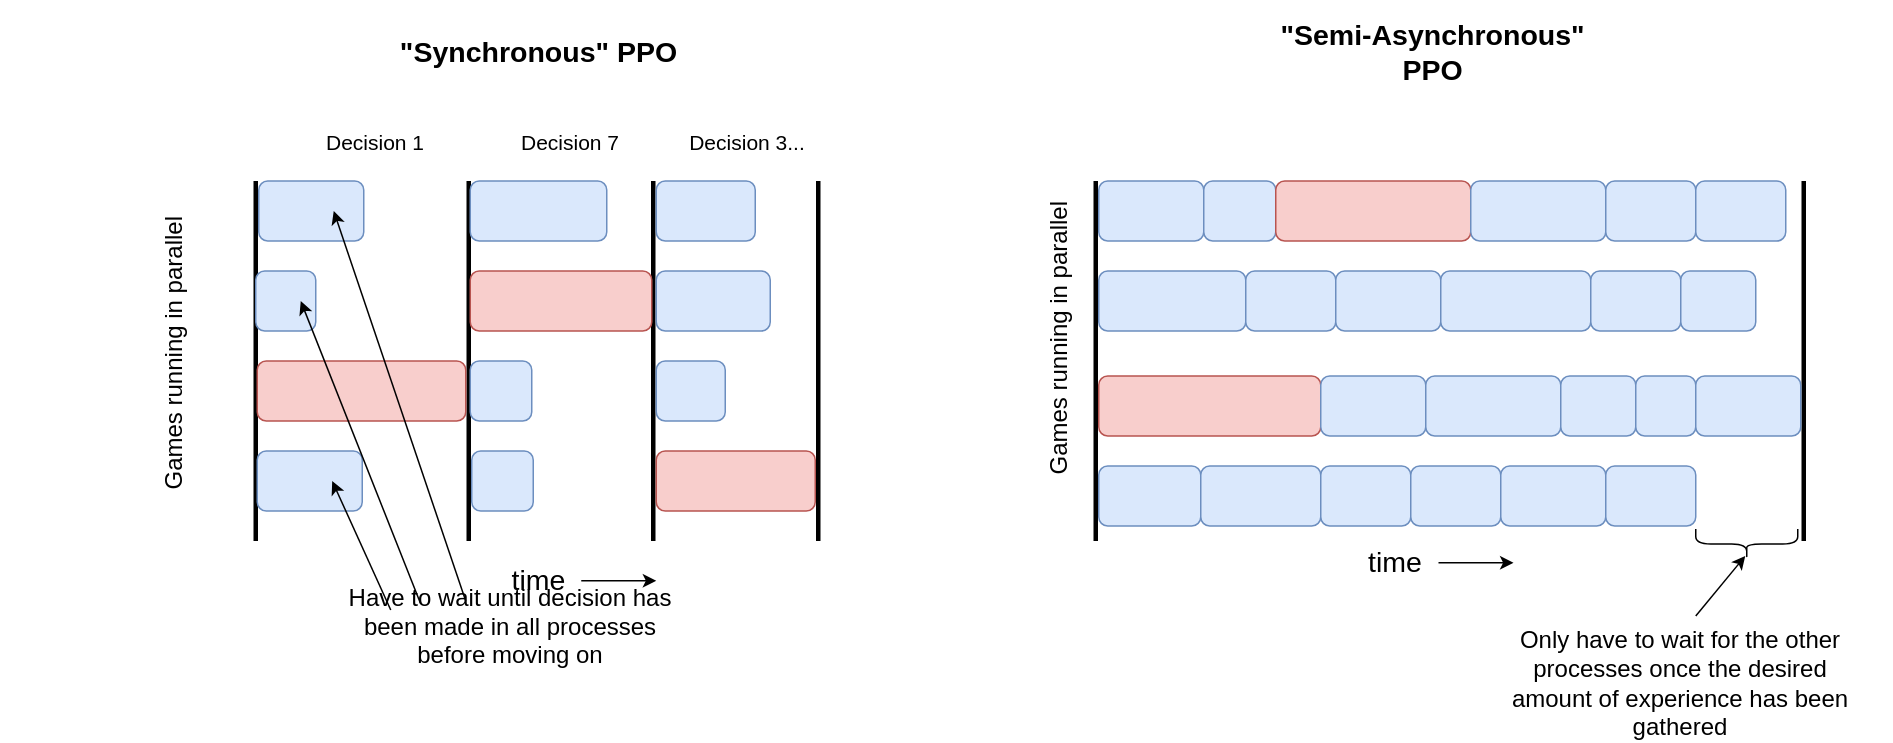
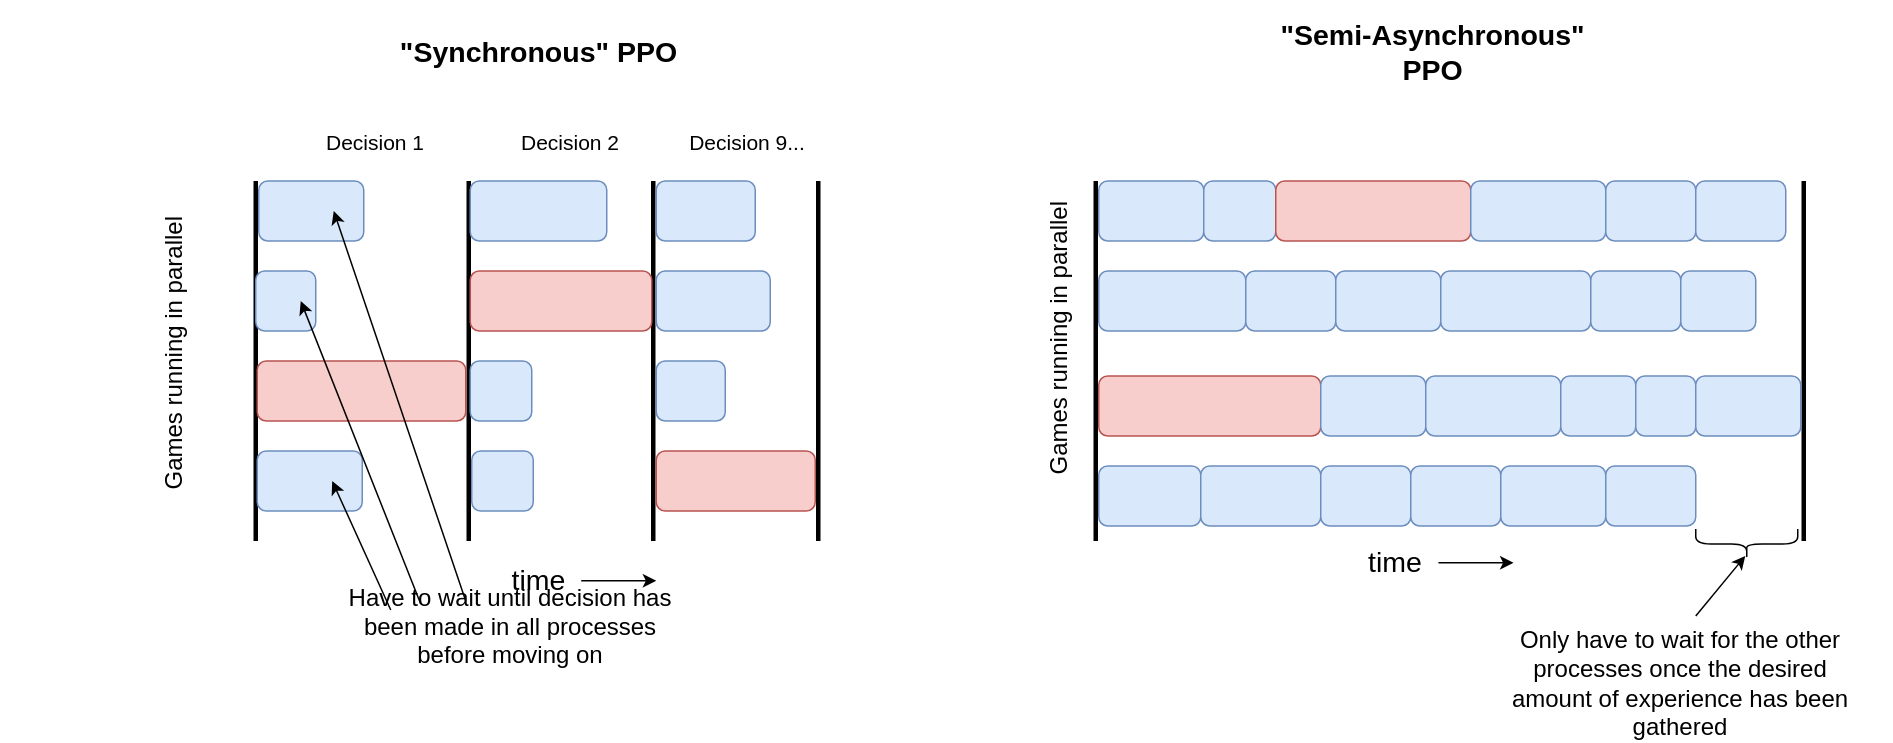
(571, 143) -> (571, 143)
(748, 143) -> (748, 143)
